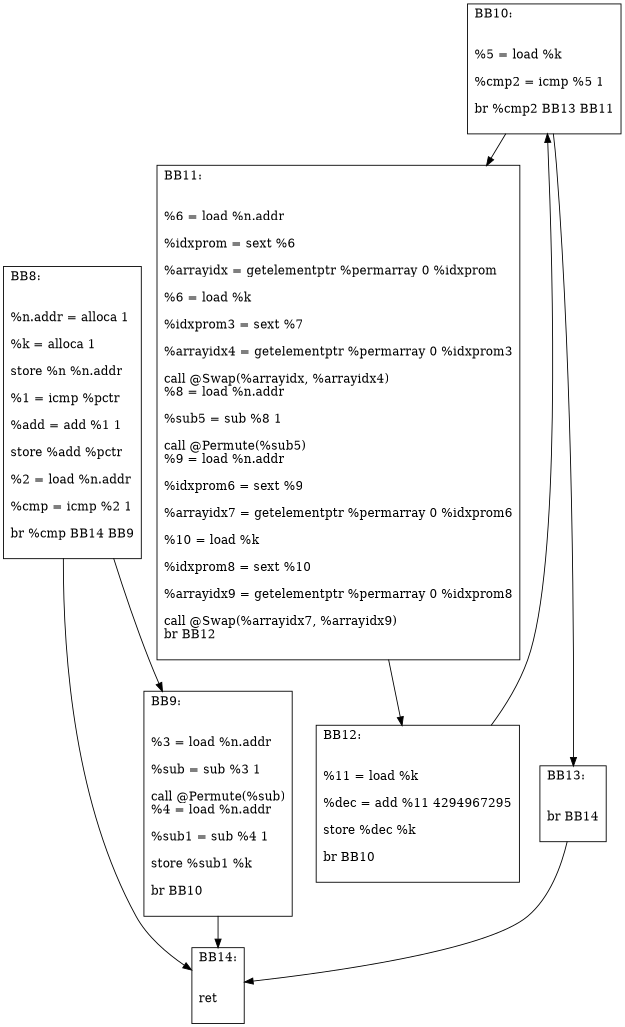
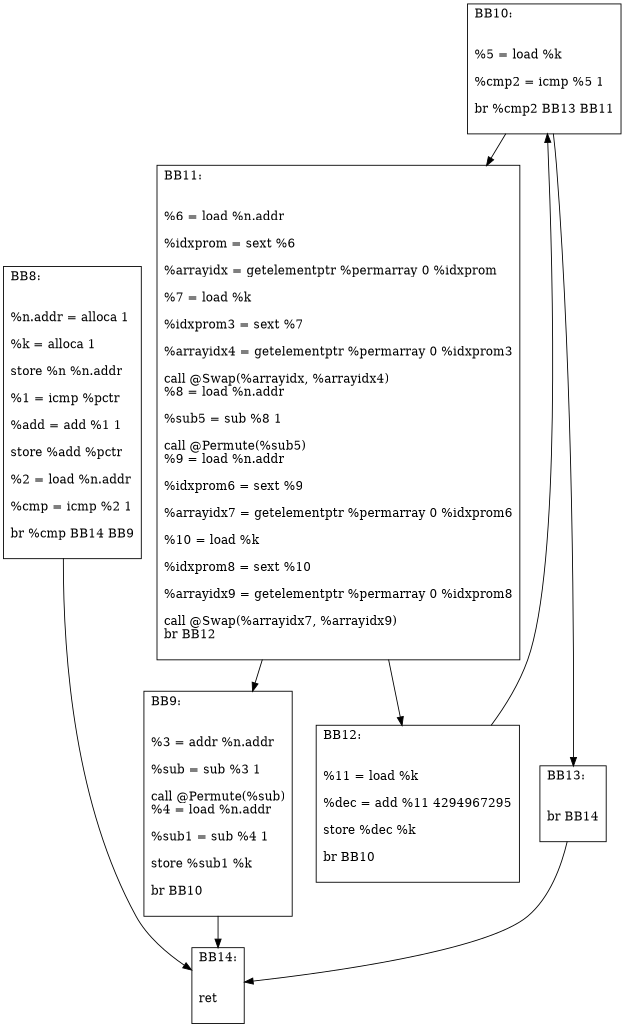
(208, 298) -> (208, 298)
(135, 621) -> (259, 671)
(212, 743) -> (213, 743)
